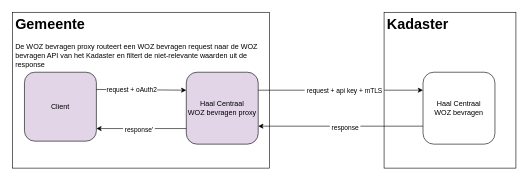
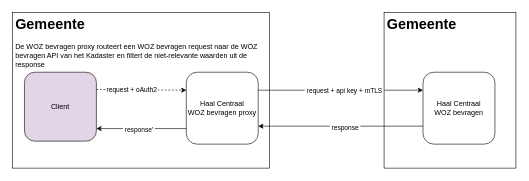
(403, 11) -> (403, 11)
(170, 90) -> (170, 90)
(222, 108) -> (222, 108)
